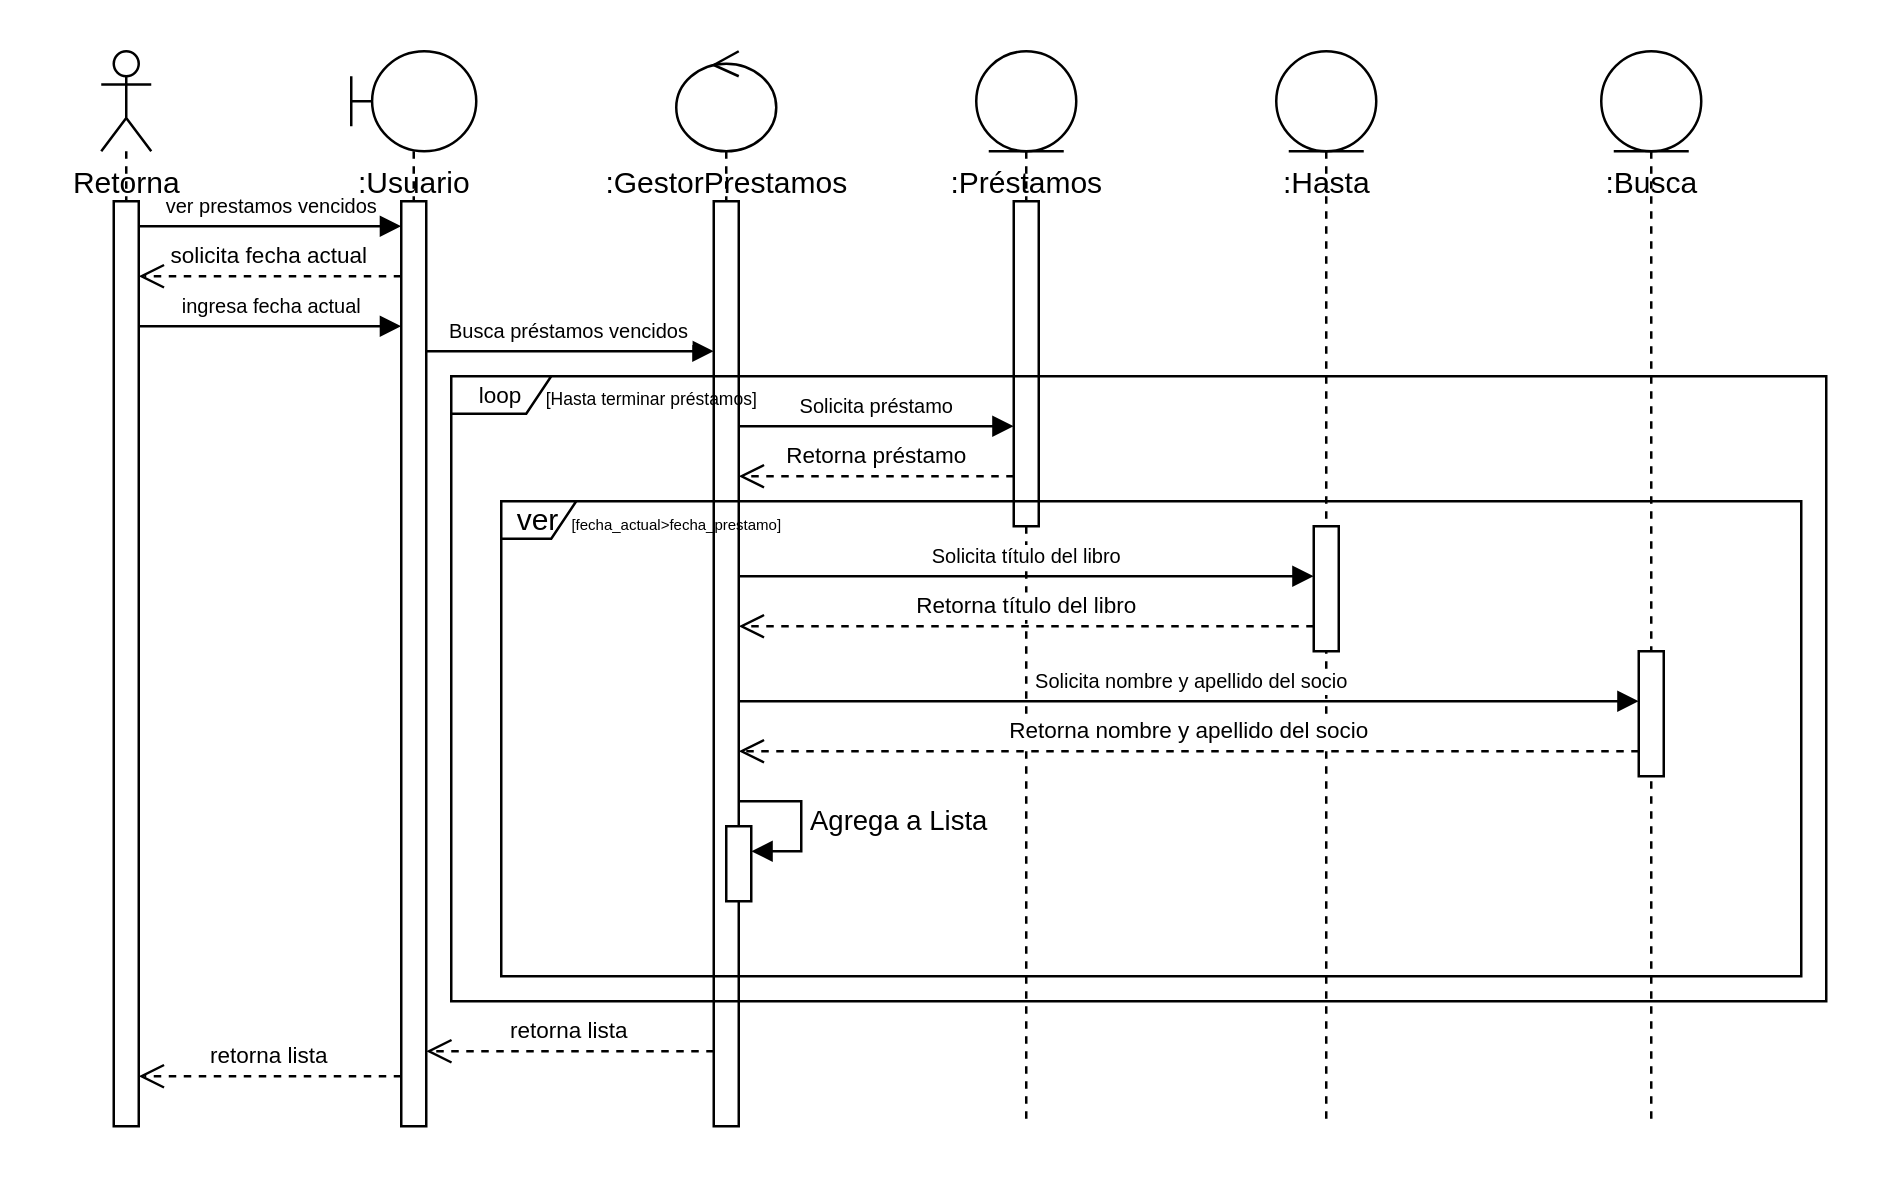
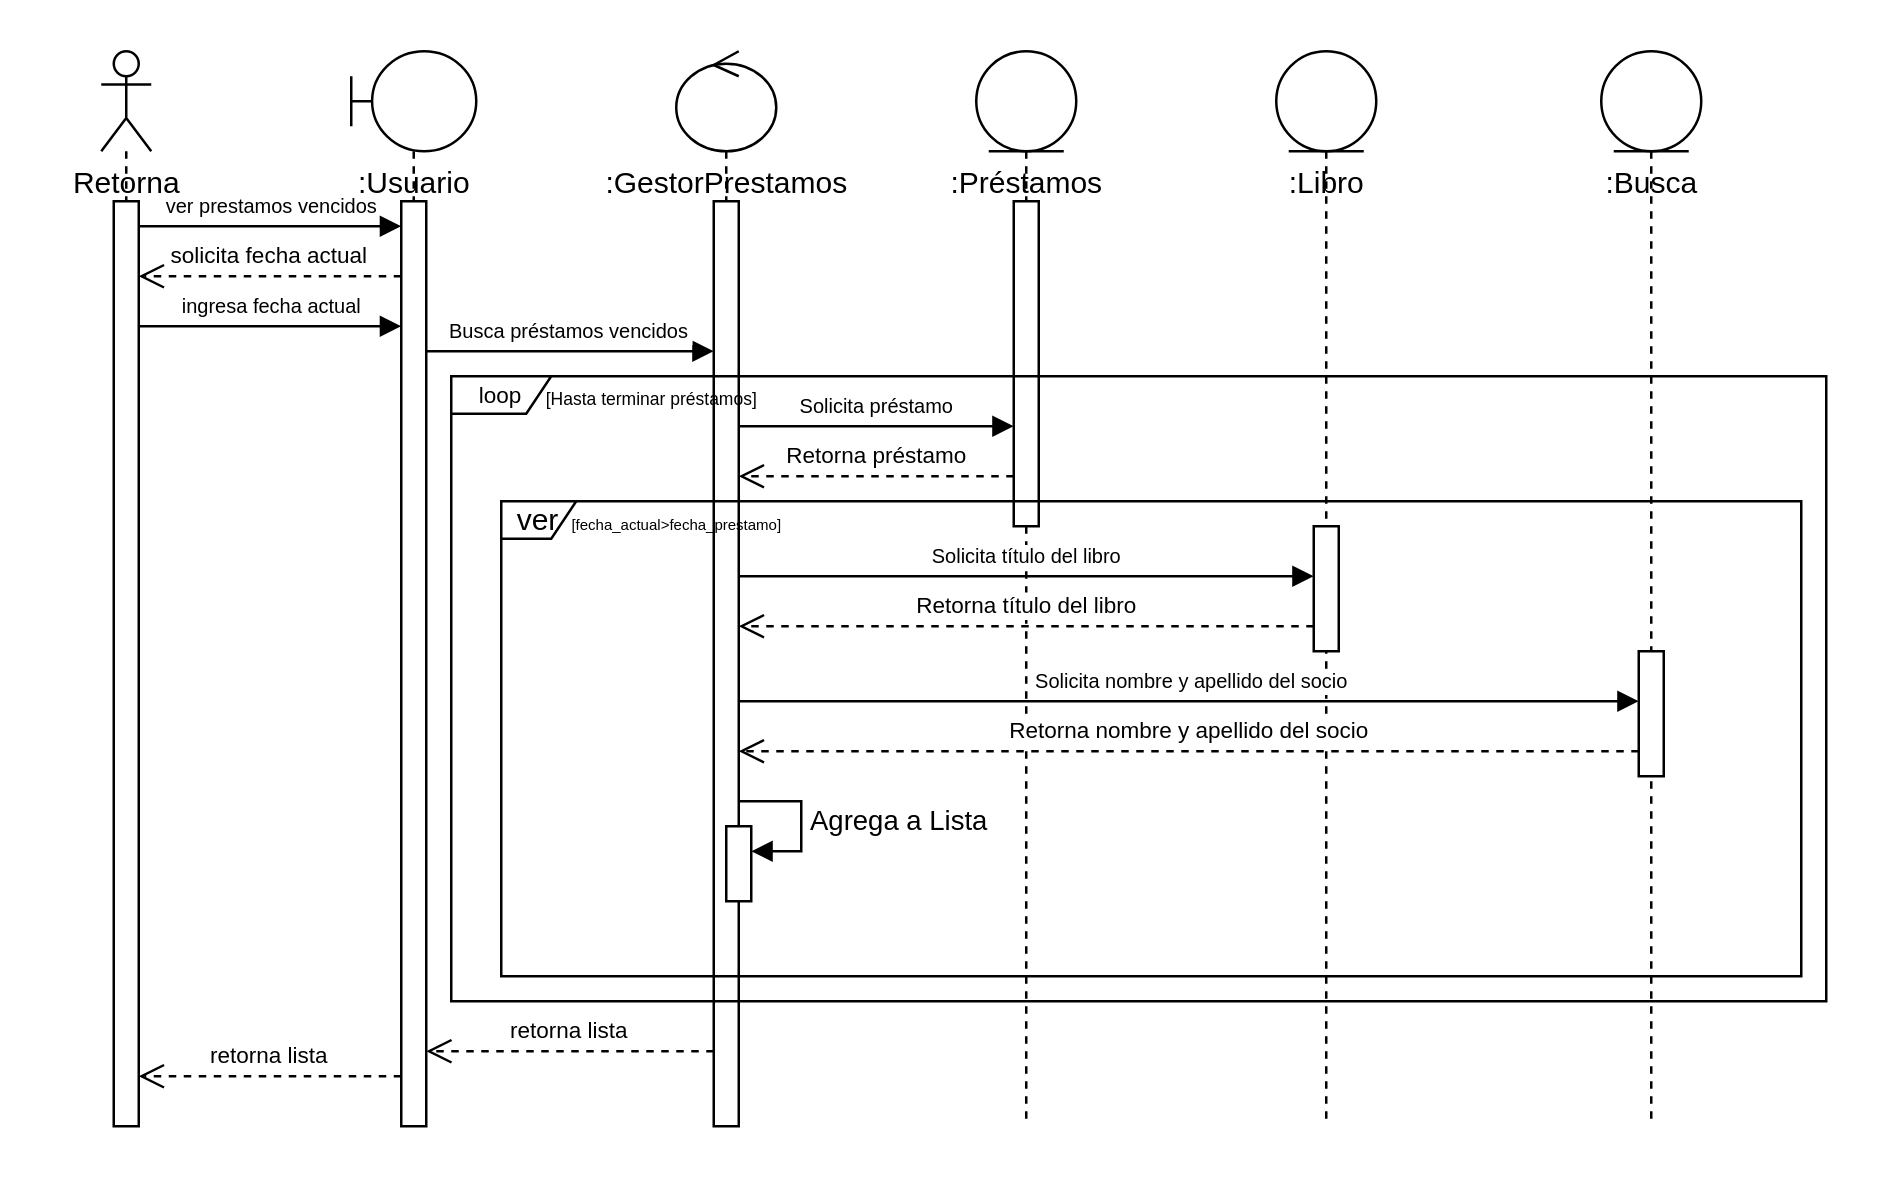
(1328, 184) -> (1328, 184)
